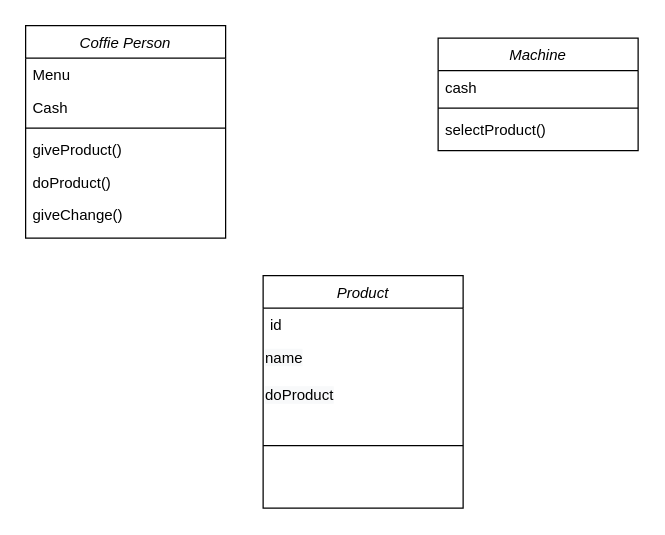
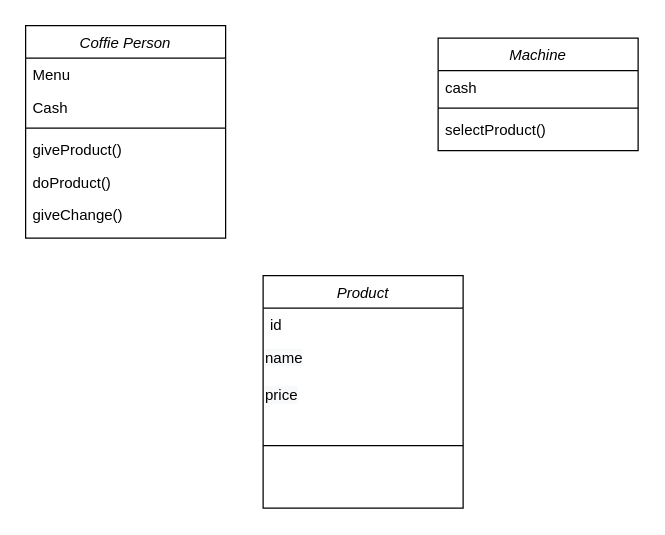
(303, 396) -> (285, 396)
